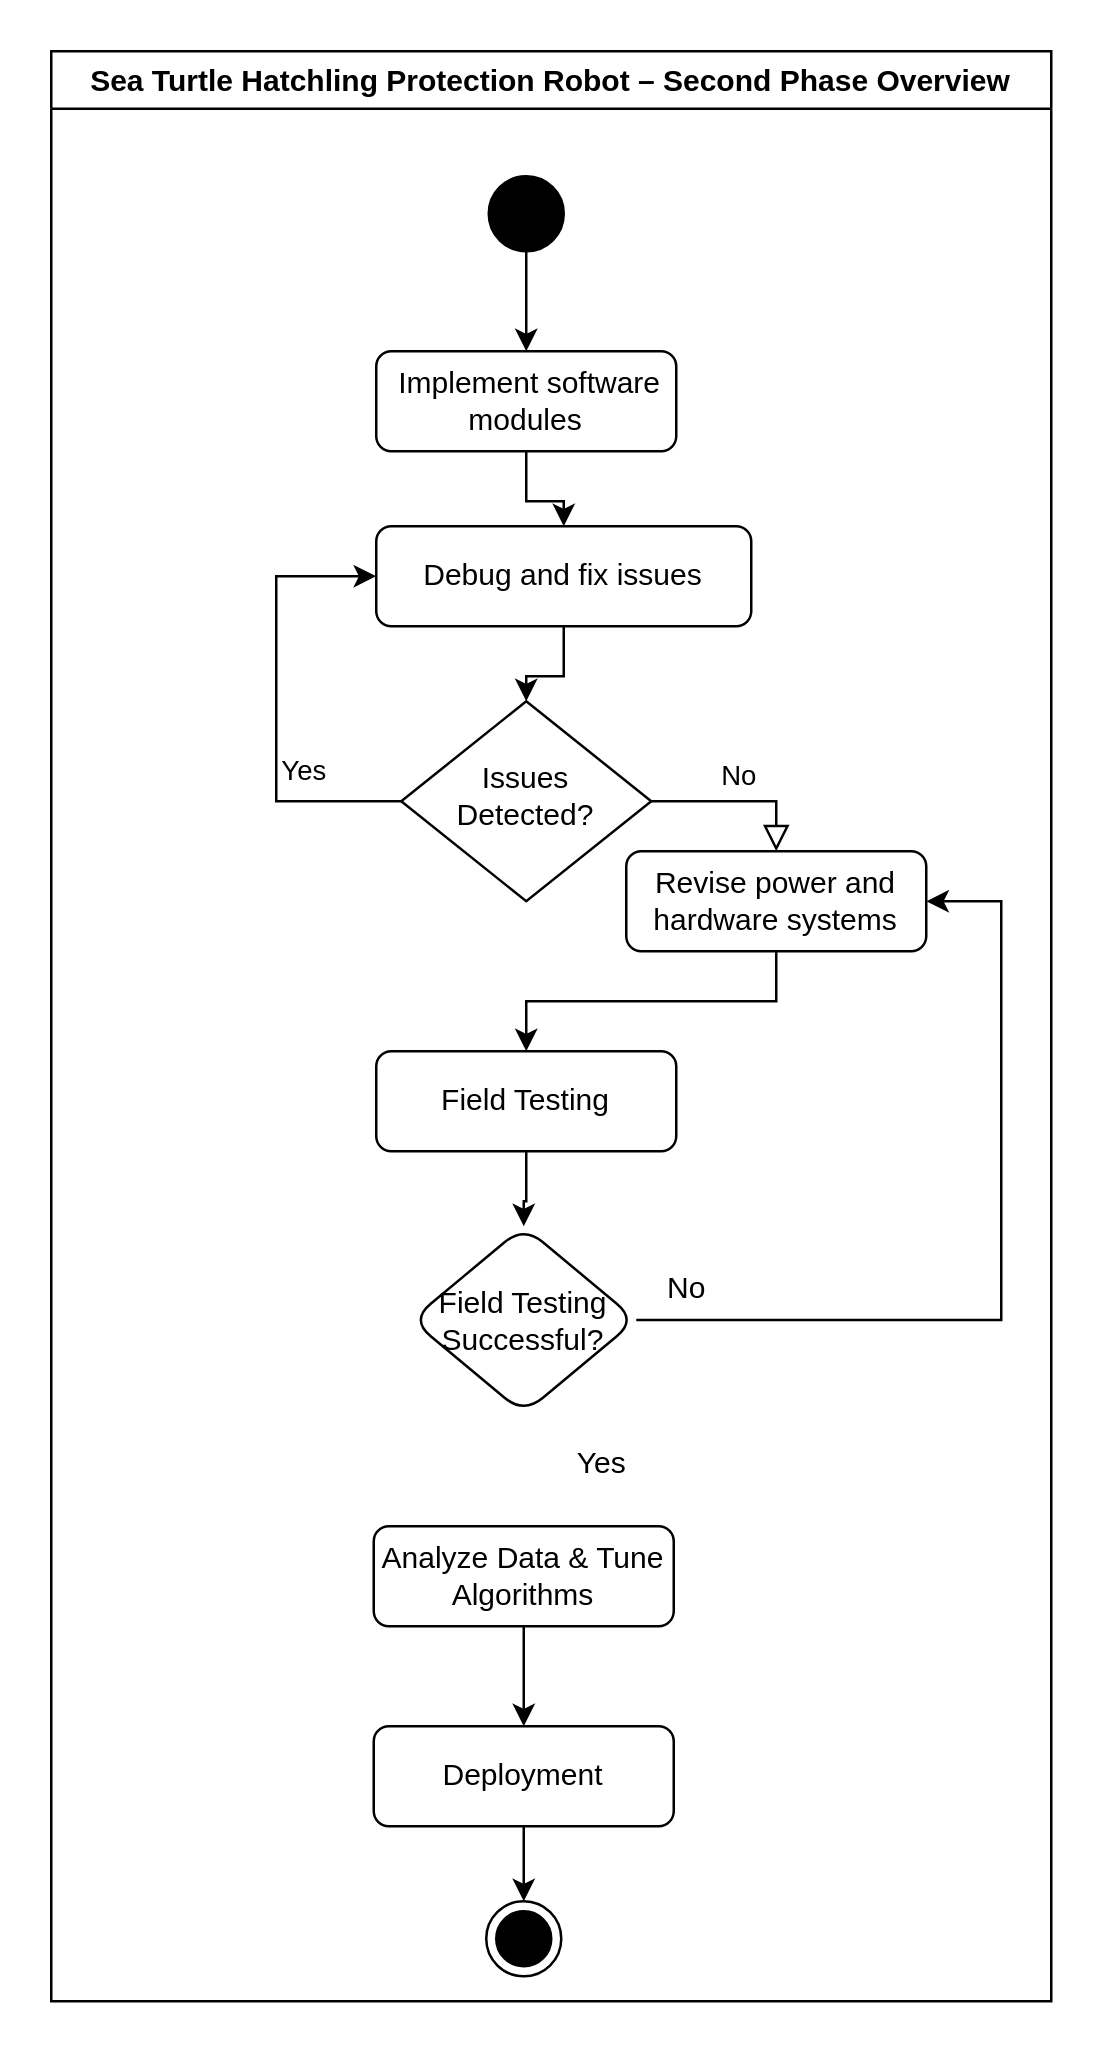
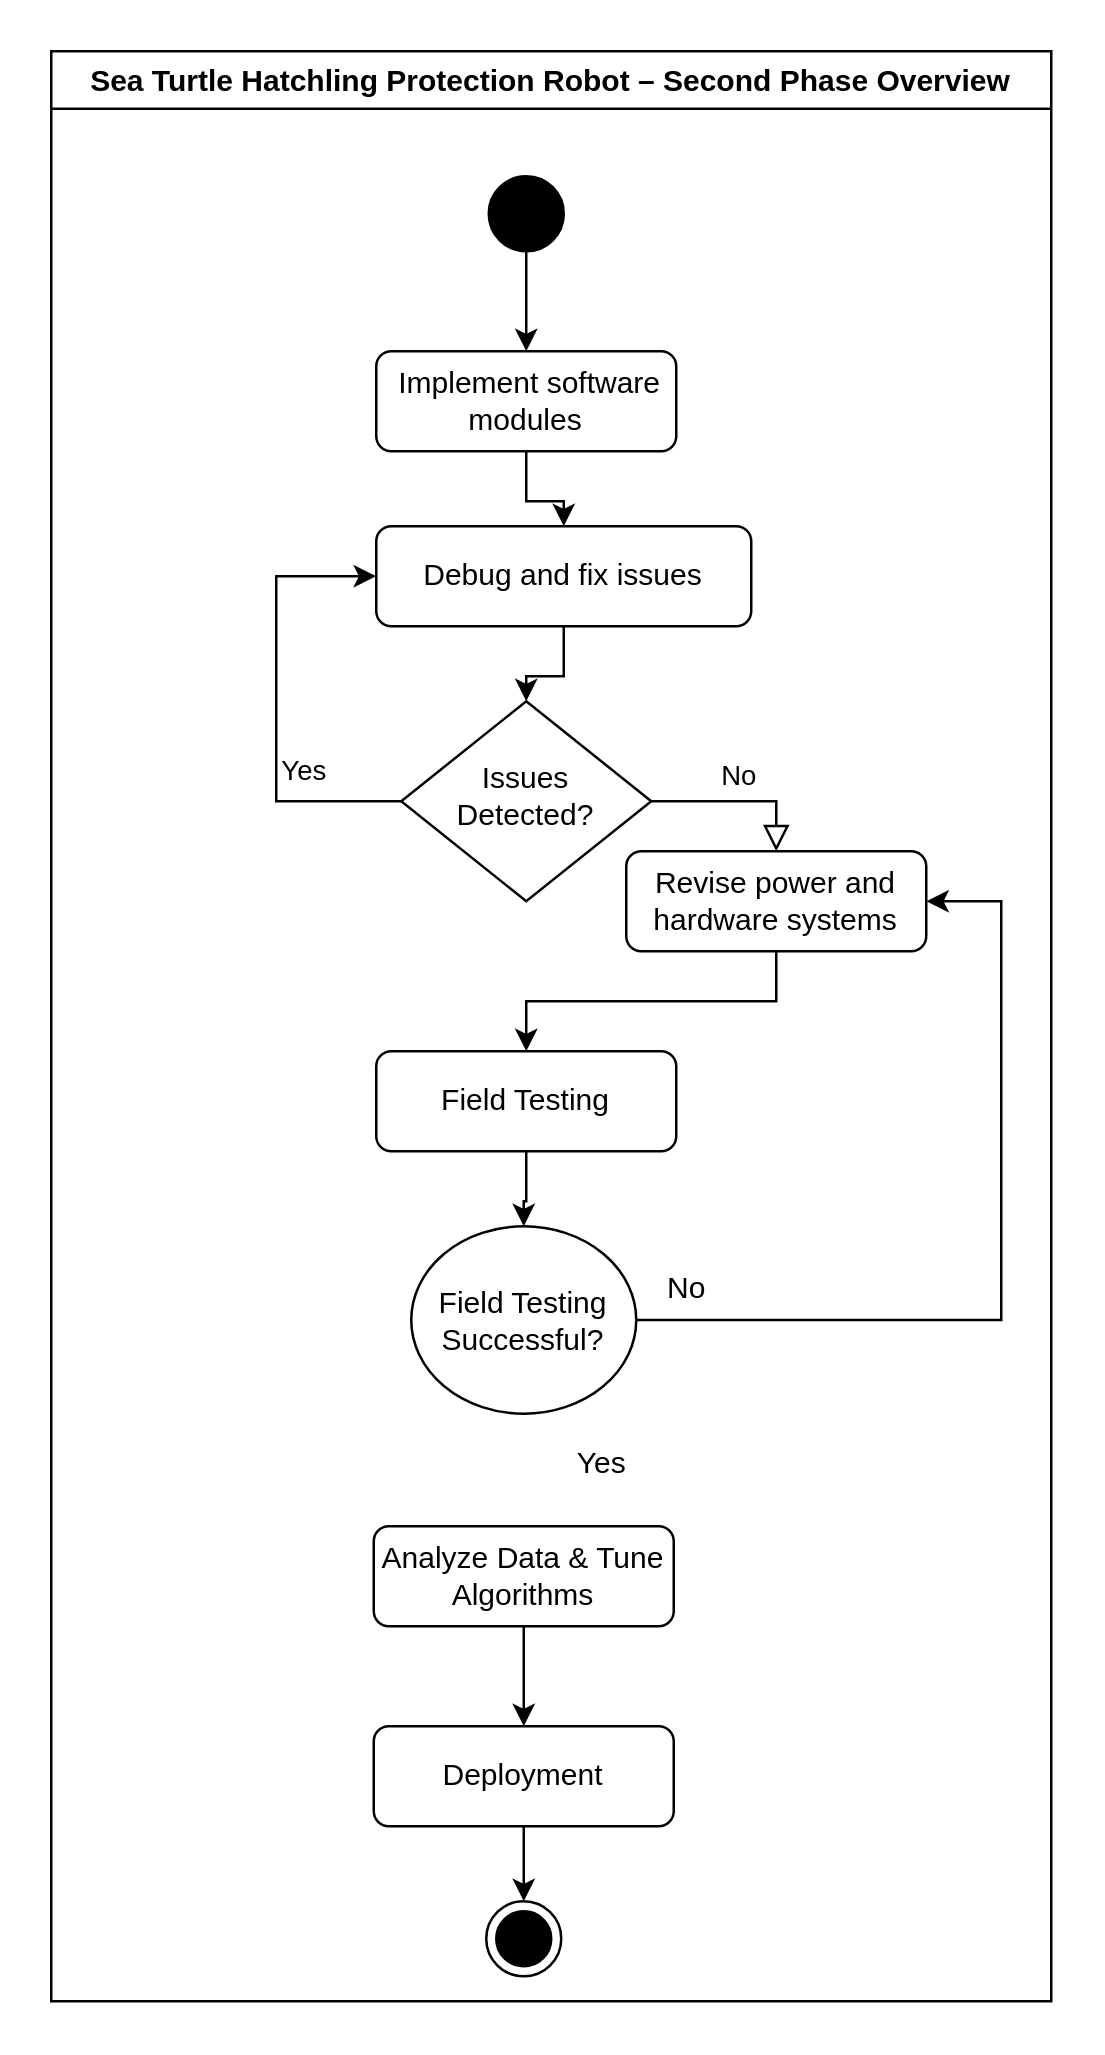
(524, 1320) -> (524, 1320)
